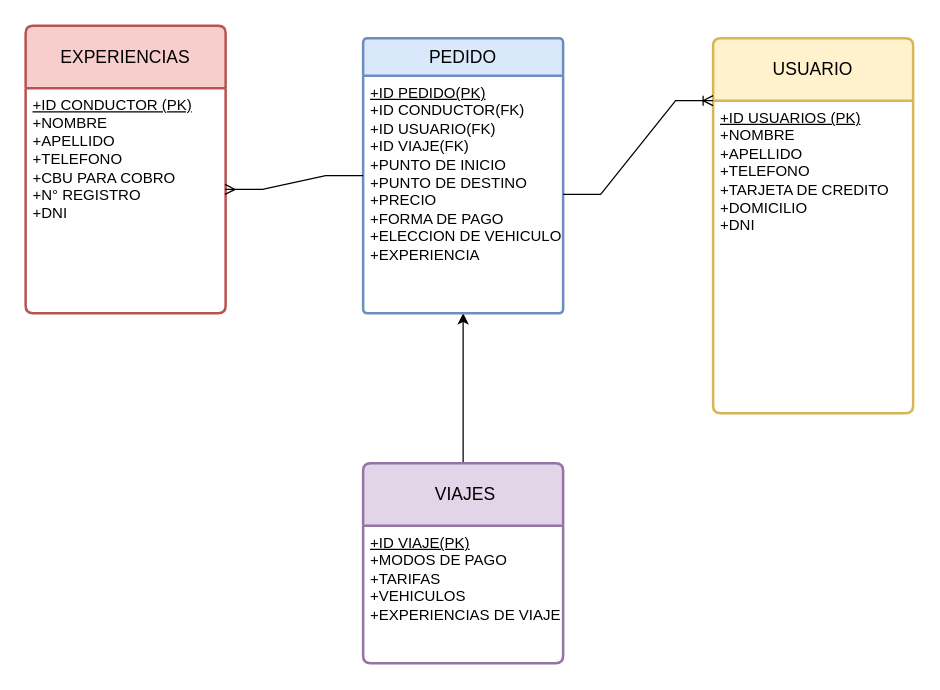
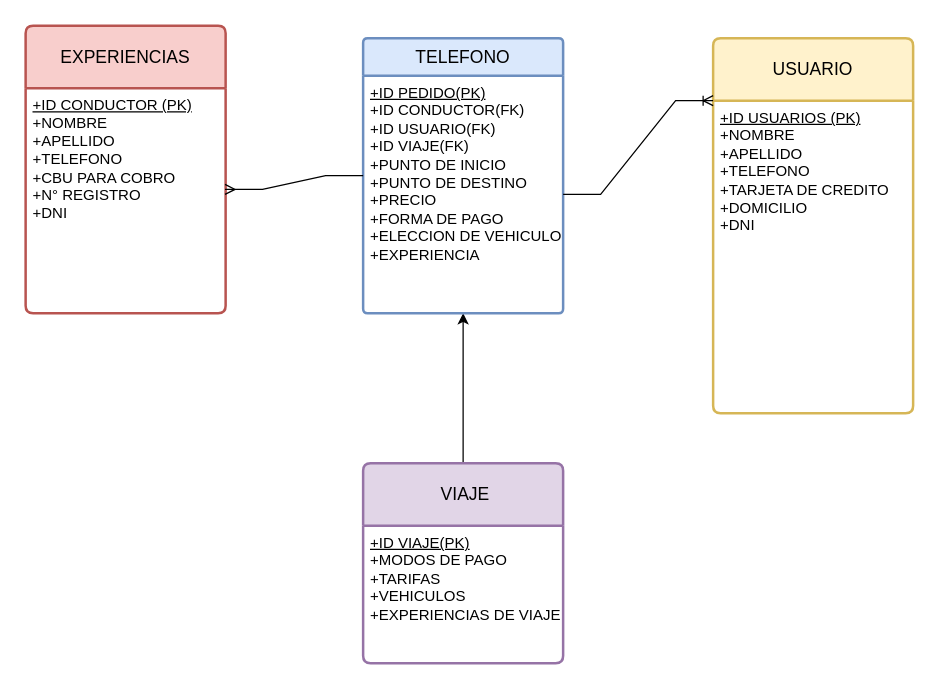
(463, 57) -> (463, 57)
(463, 494) -> (463, 494)
